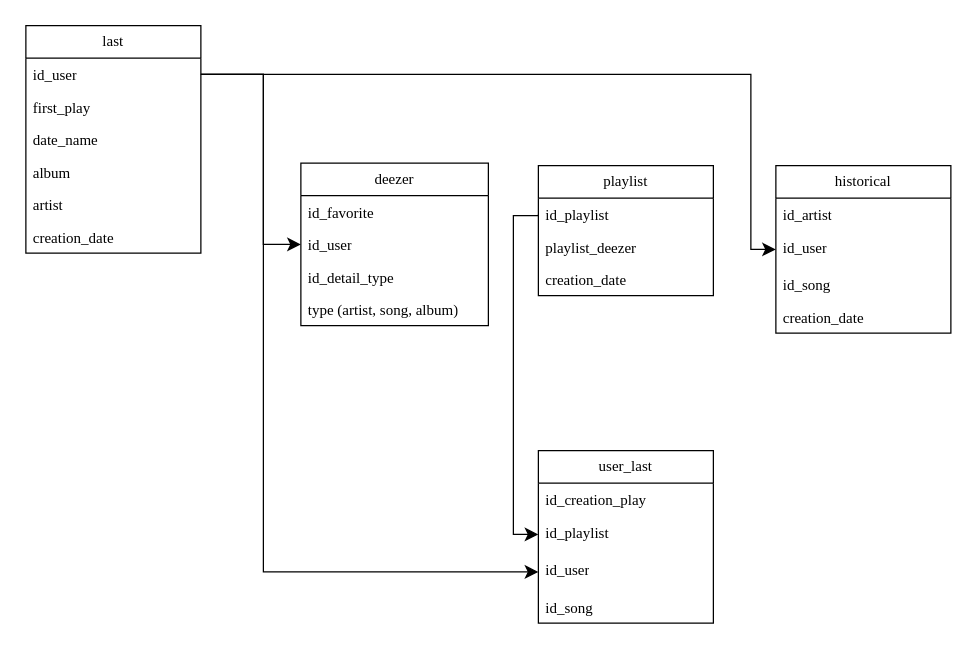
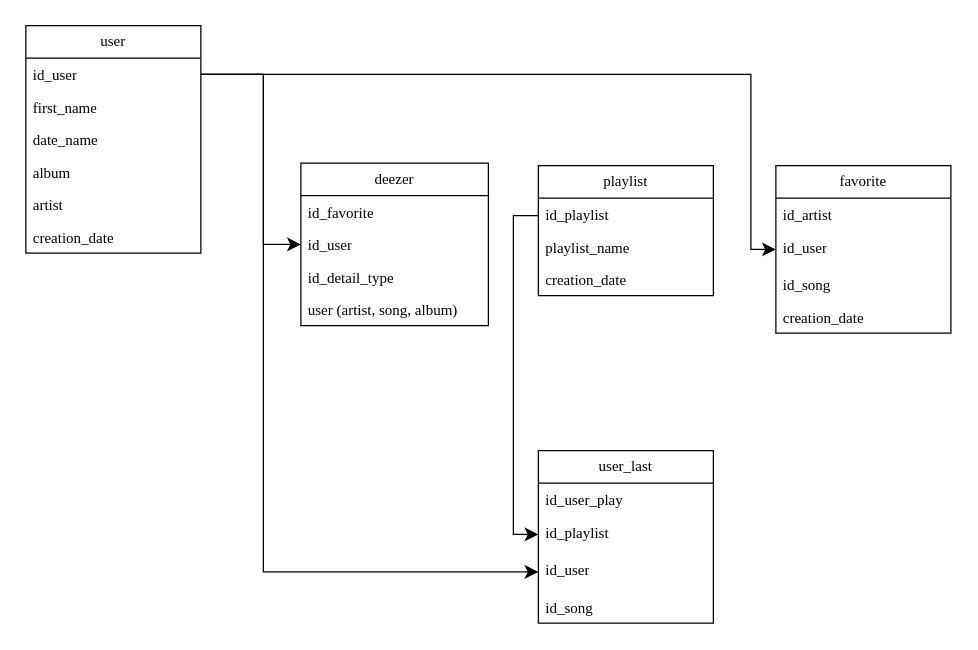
(113, 42) -> (113, 42)
(71, 108) -> (73, 108)
(863, 182) -> (863, 182)
(603, 248) -> (594, 248)
(396, 320) -> (396, 320)
(607, 501) -> (592, 501)
